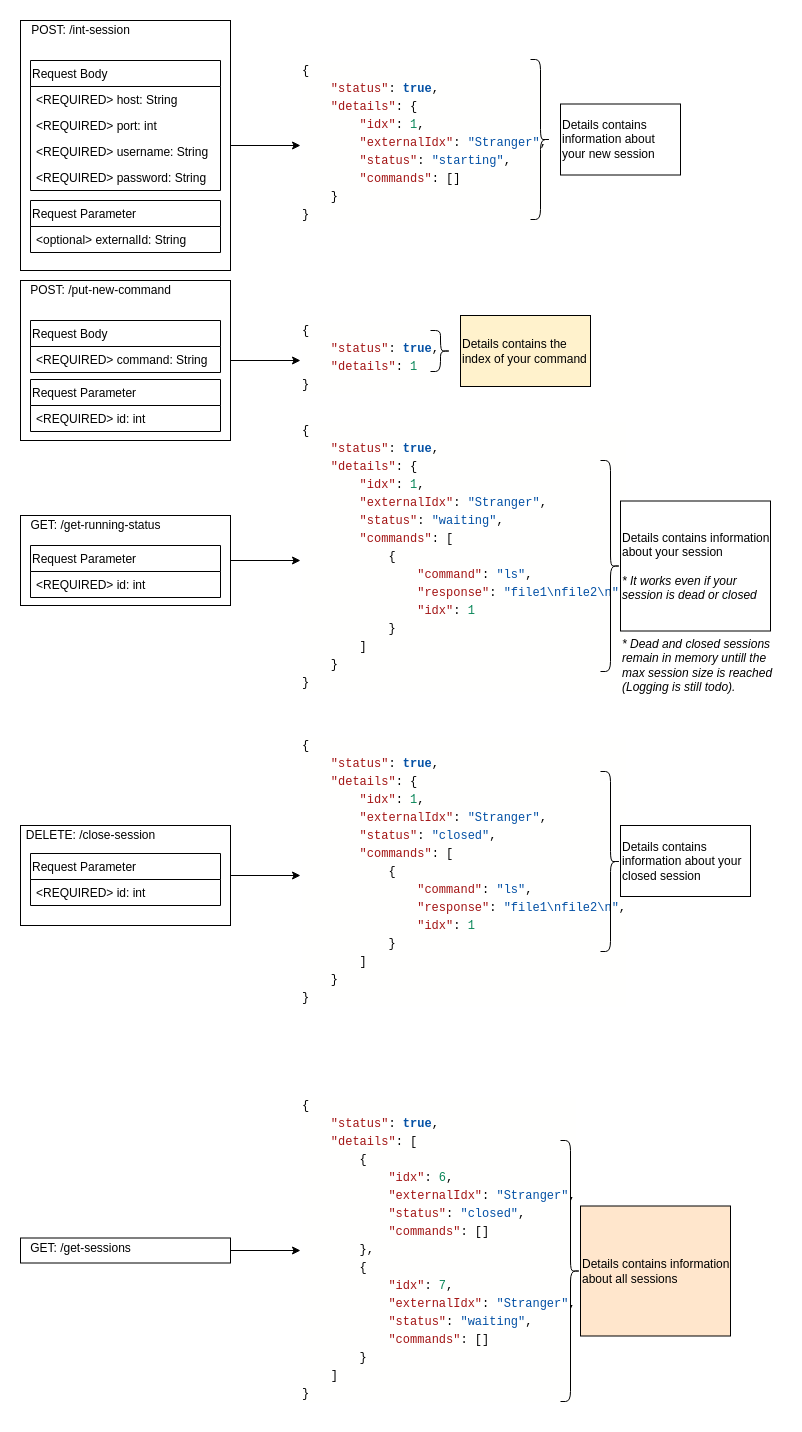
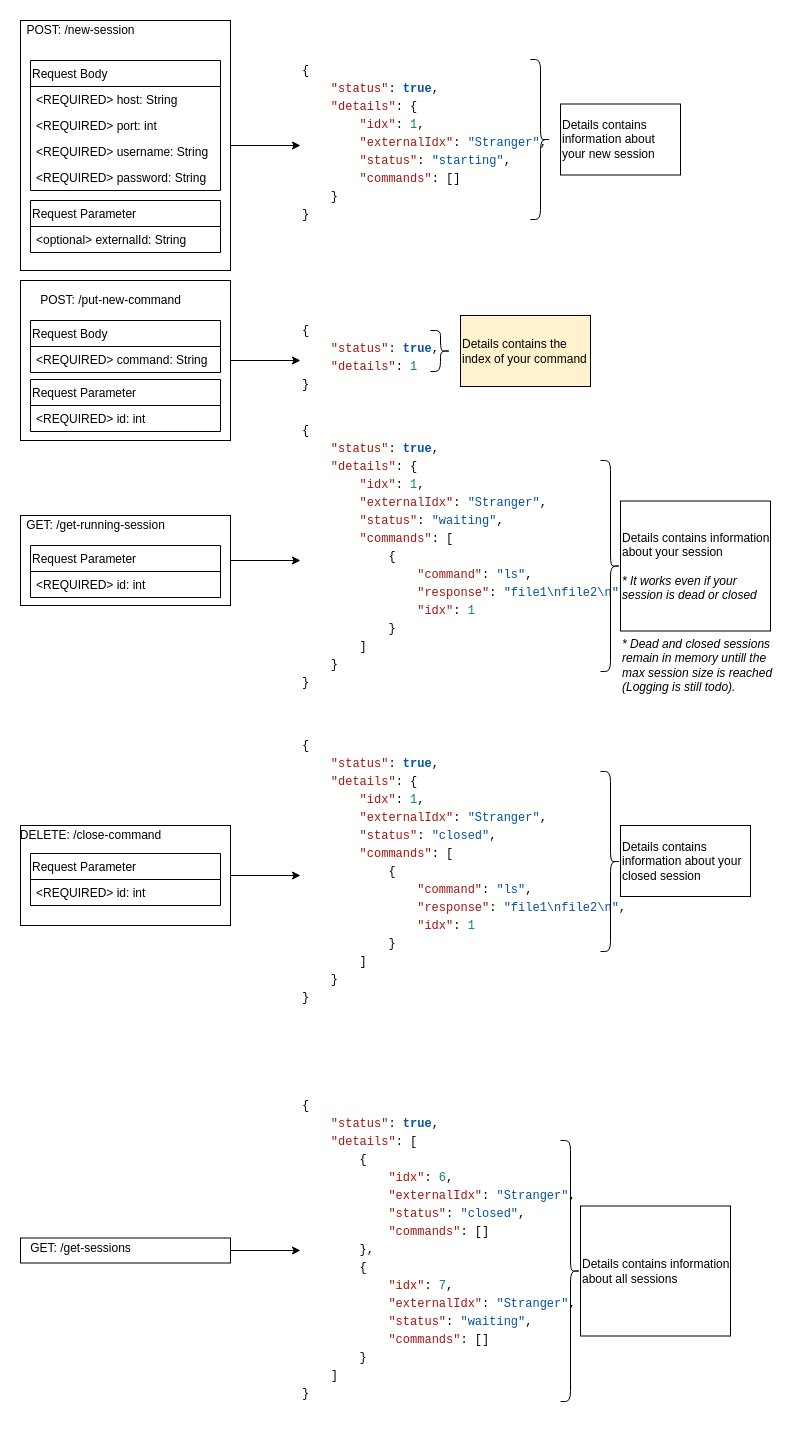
(81, 31) -> (81, 31)
(101, 291) -> (111, 301)
(96, 526) -> (96, 526)
(91, 836) -> (91, 836)
(656, 1271) -> (656, 1271)
